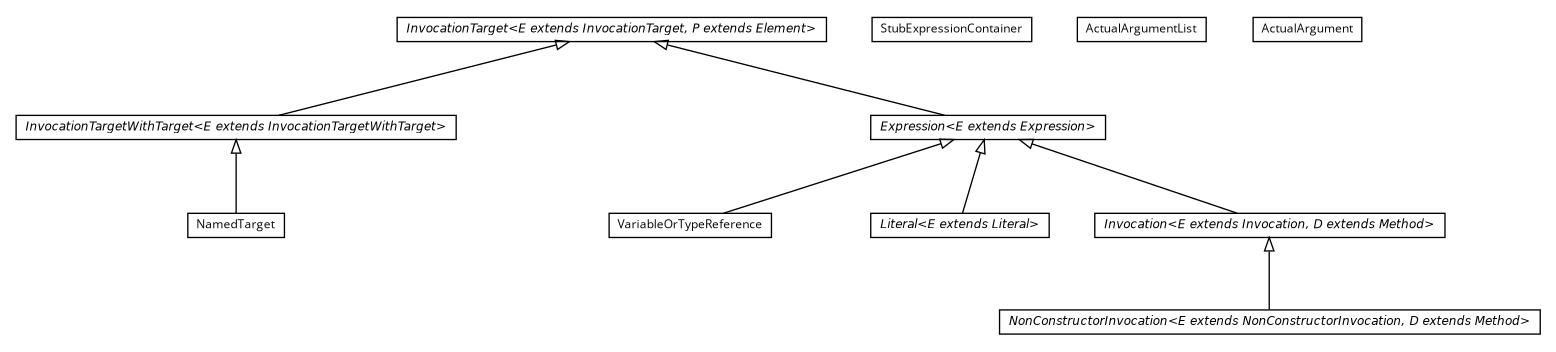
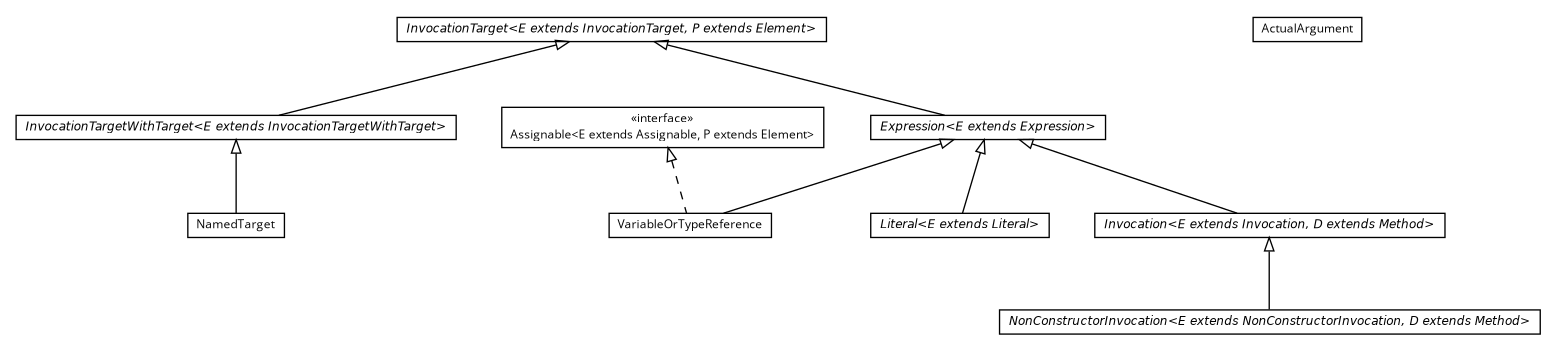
(951, 30) -> none
(1142, 30) -> none
none -> (663, 127)
